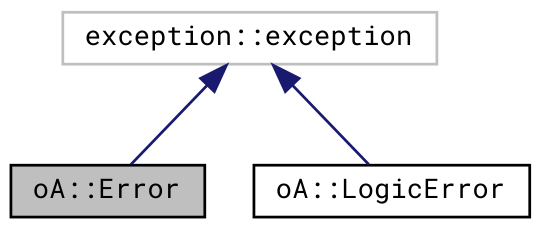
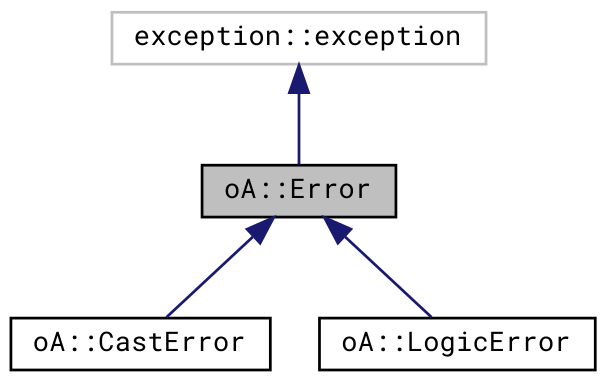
(331, 125) -> (388, 277)
none -> (141, 344)
